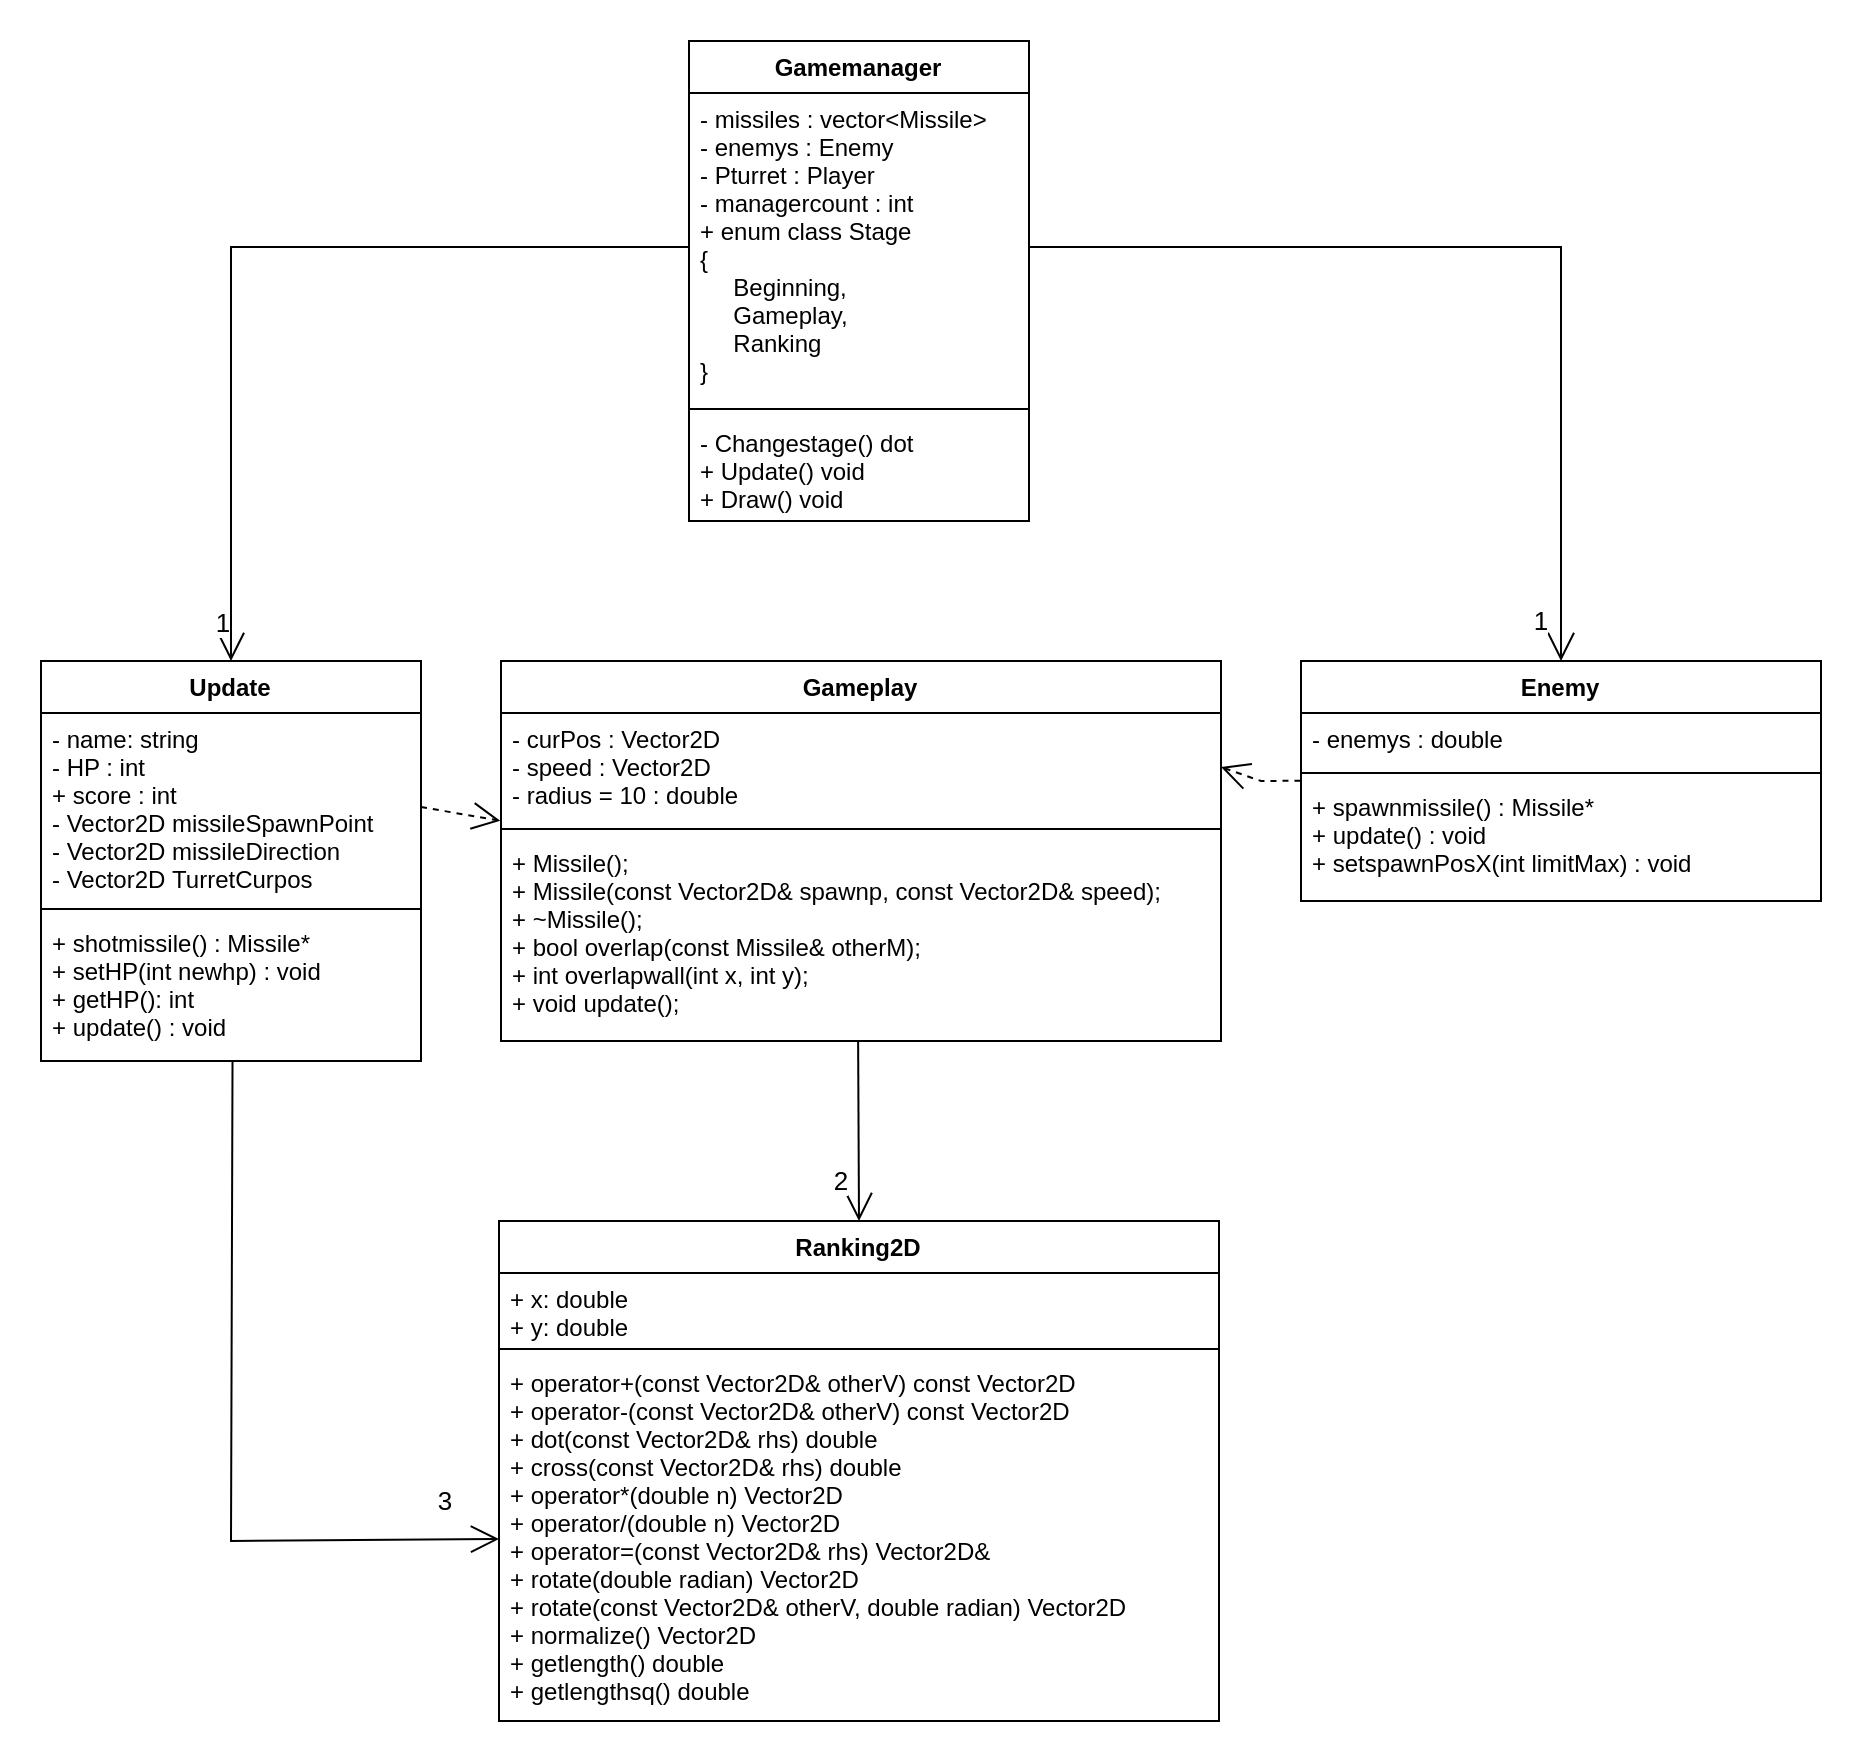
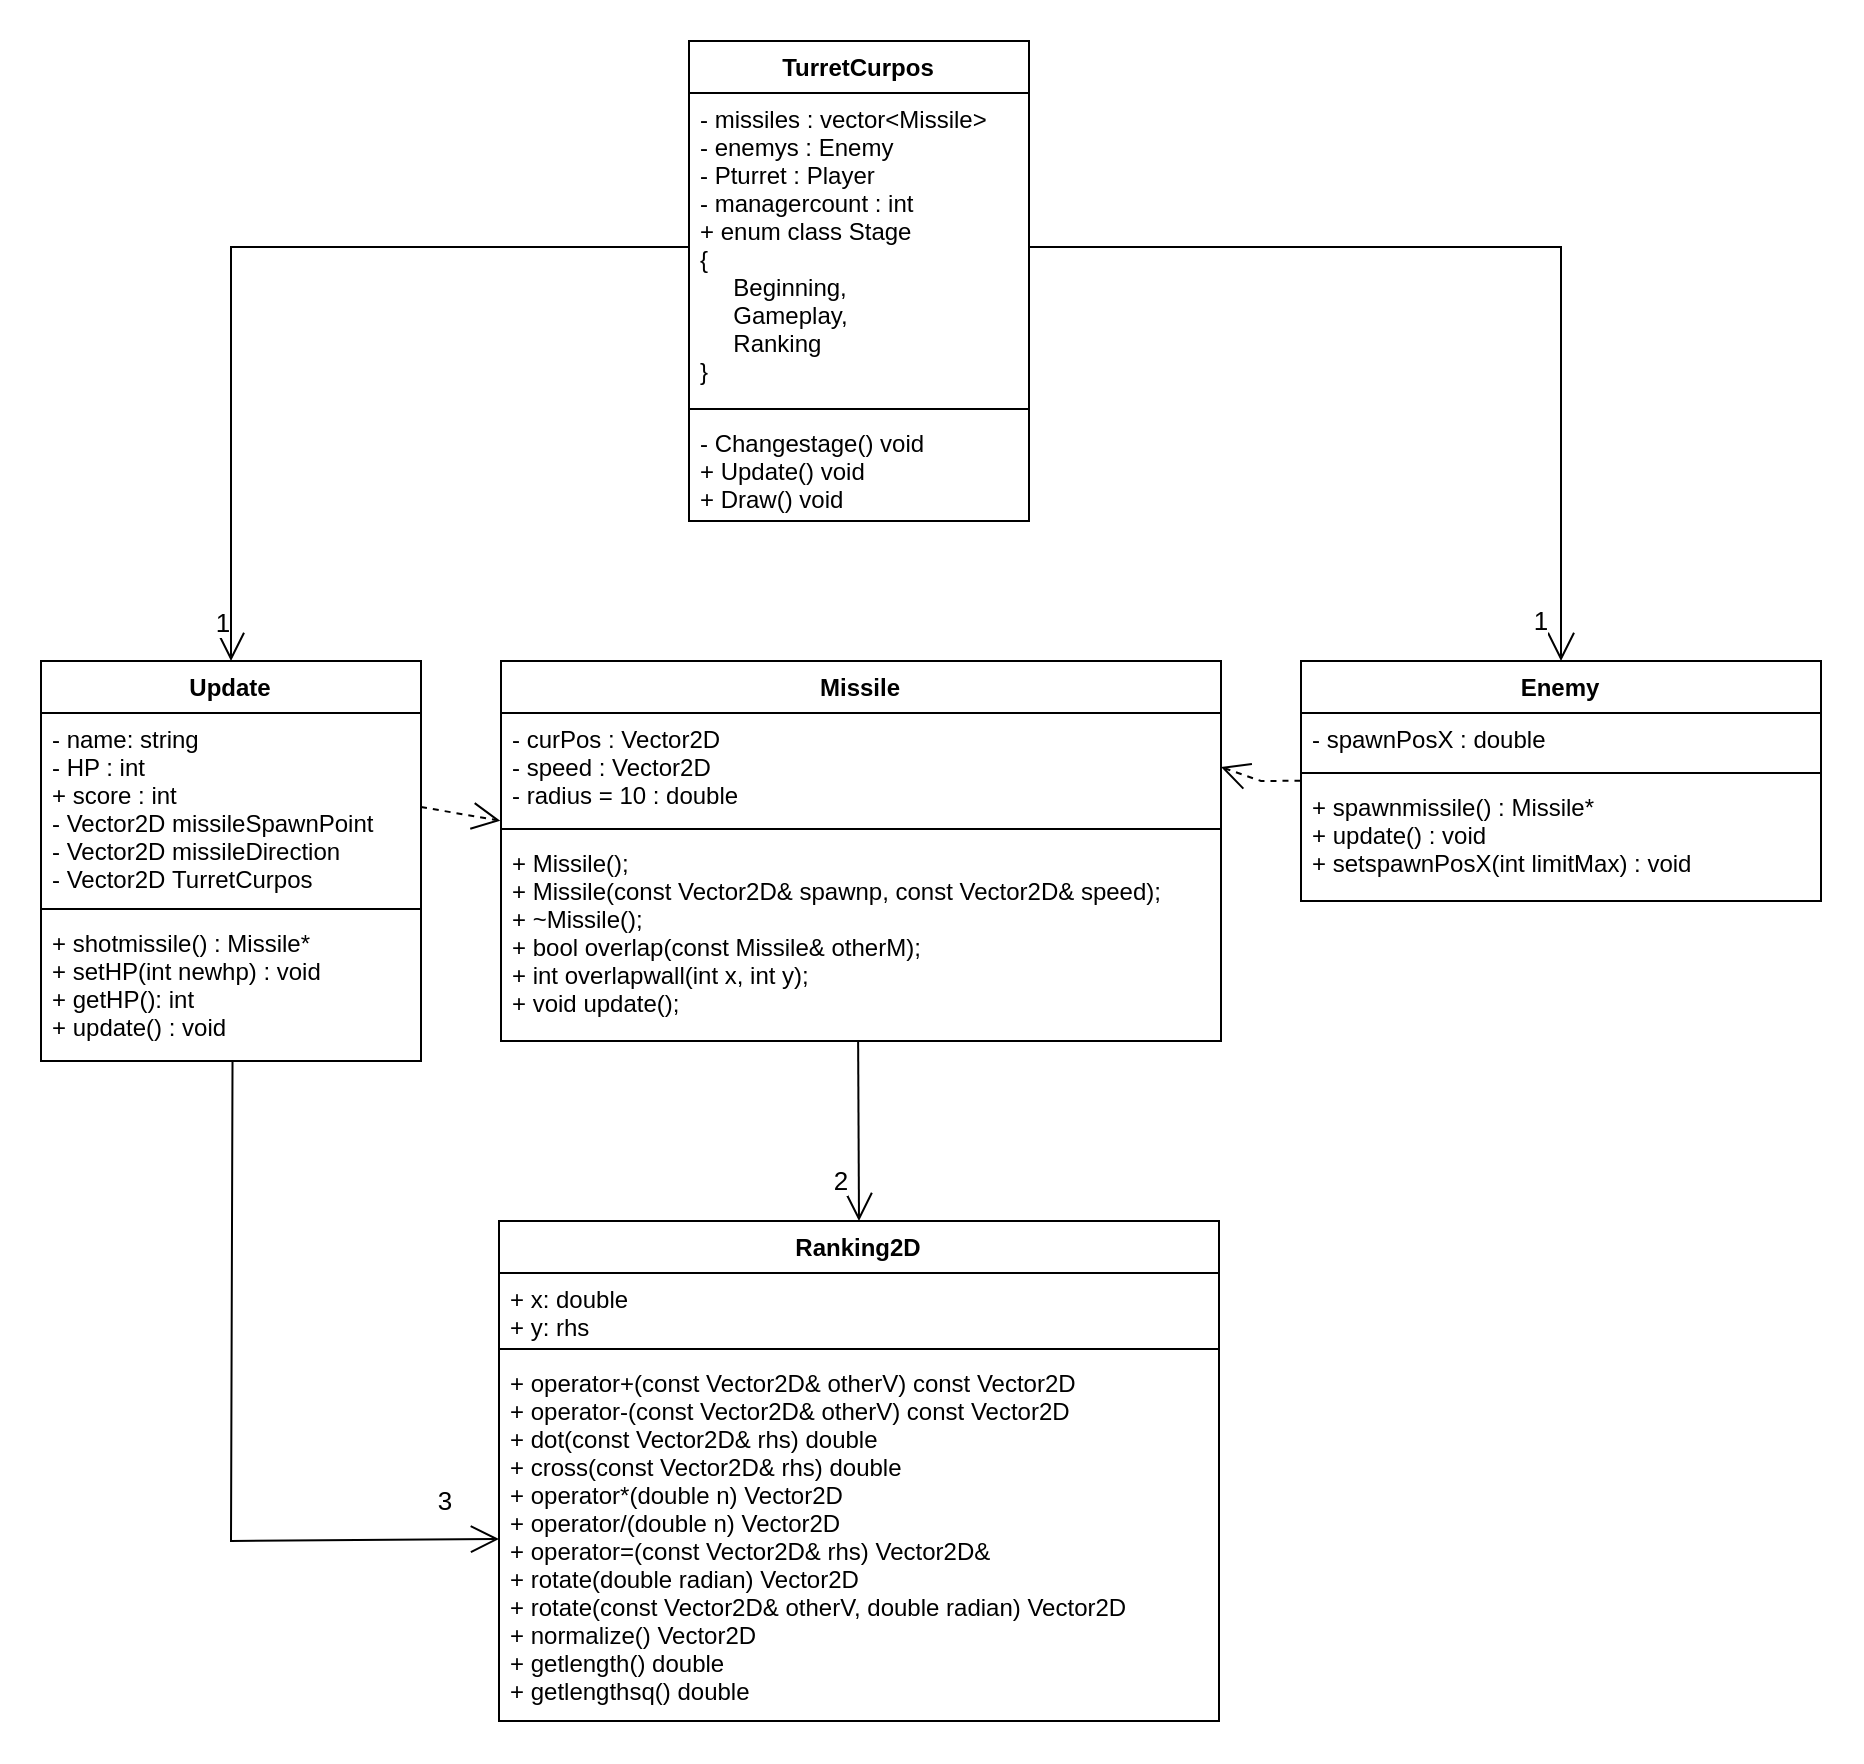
(858, 68) -> (858, 68)
(821, 444) -> (825, 444)
(860, 688) -> (860, 688)
(1411, 740) -> (1431, 740)
(571, 1300) -> (571, 1300)
